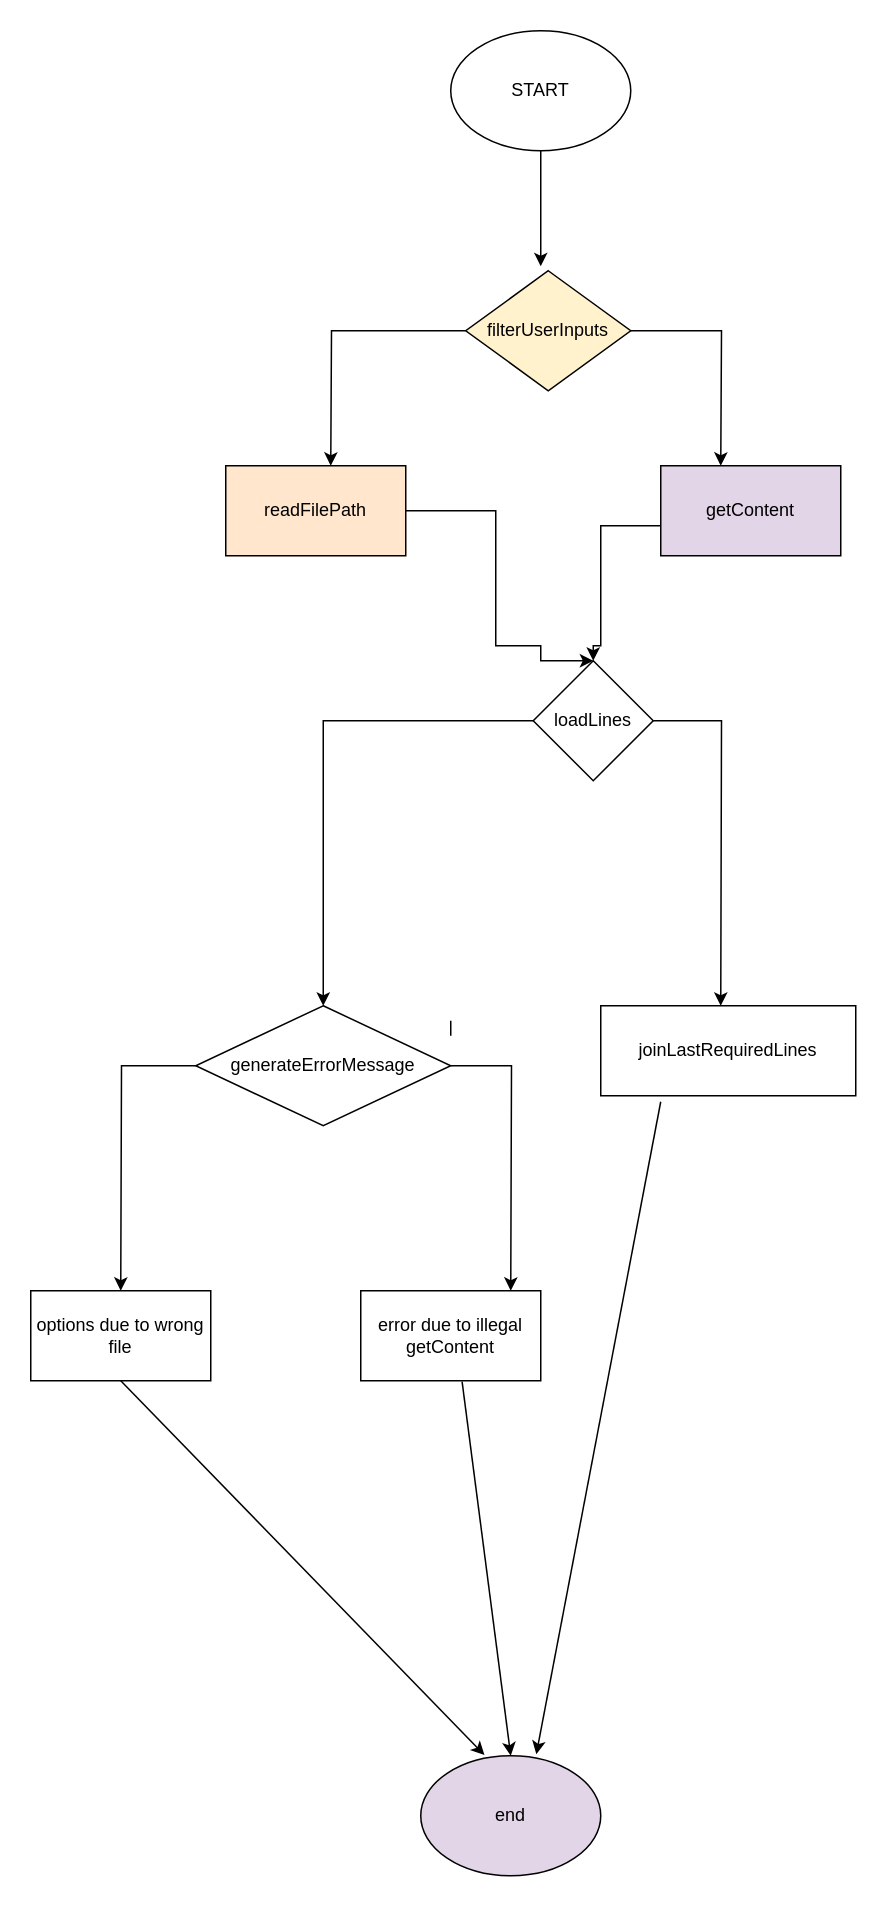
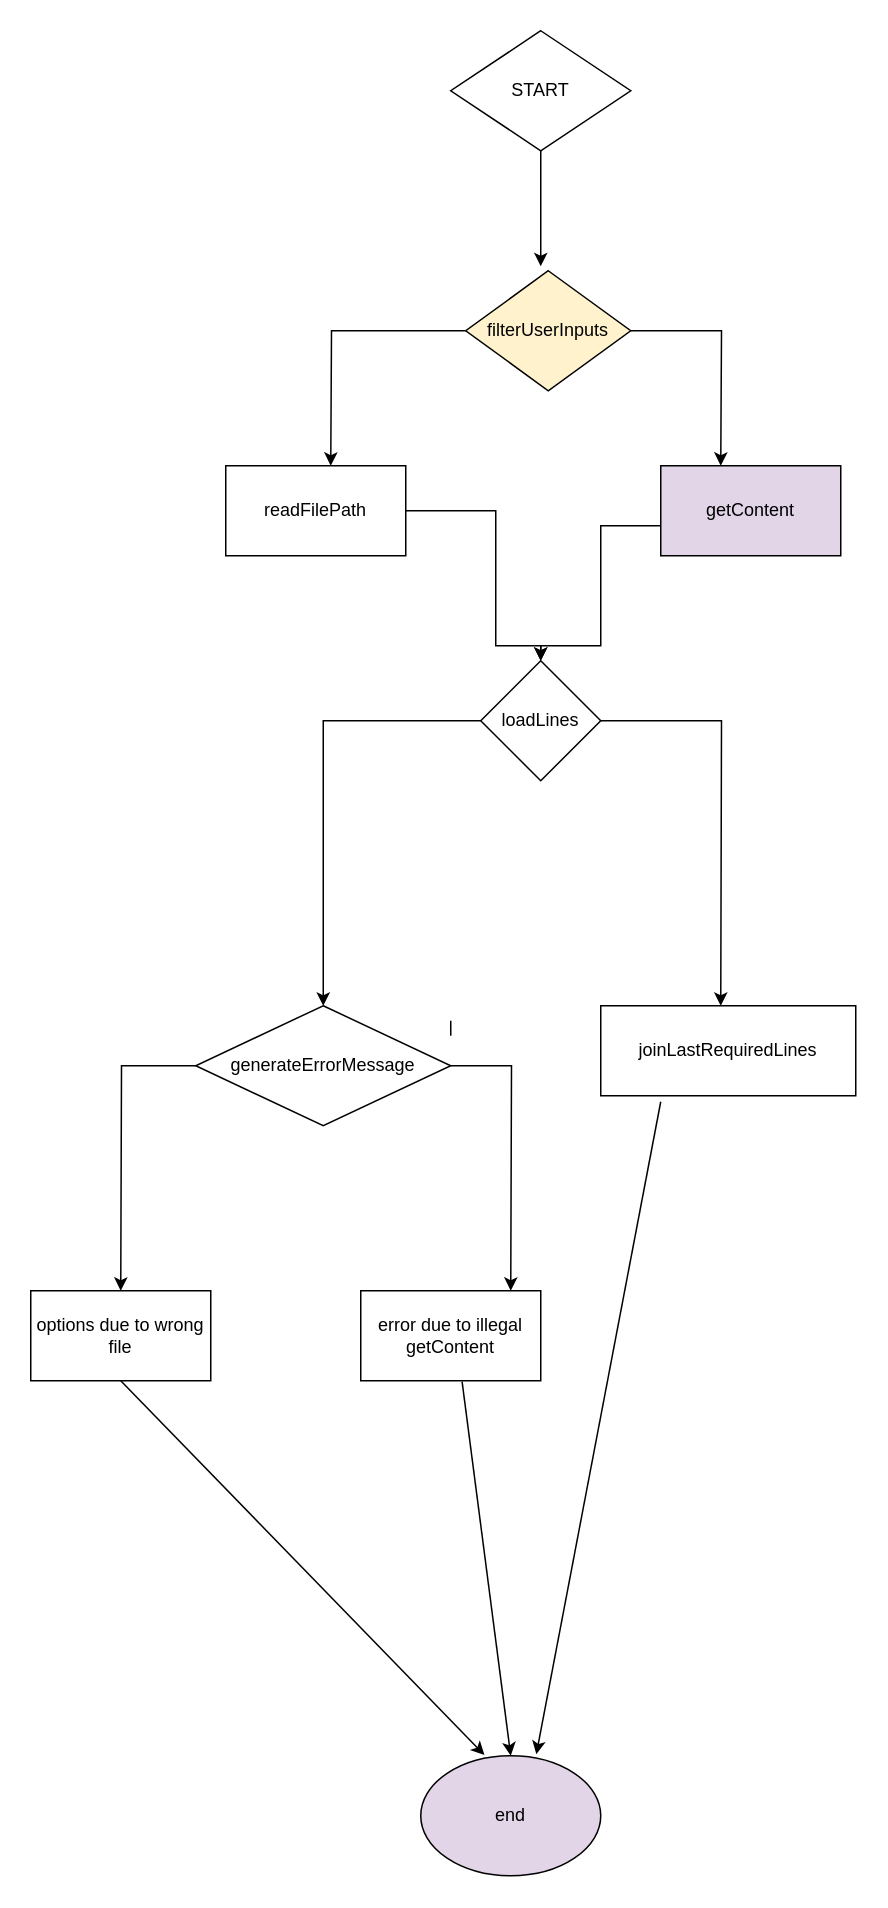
(541, 91) -> (541, 91)
(316, 511) -> (316, 511)
(593, 721) -> (541, 721)
